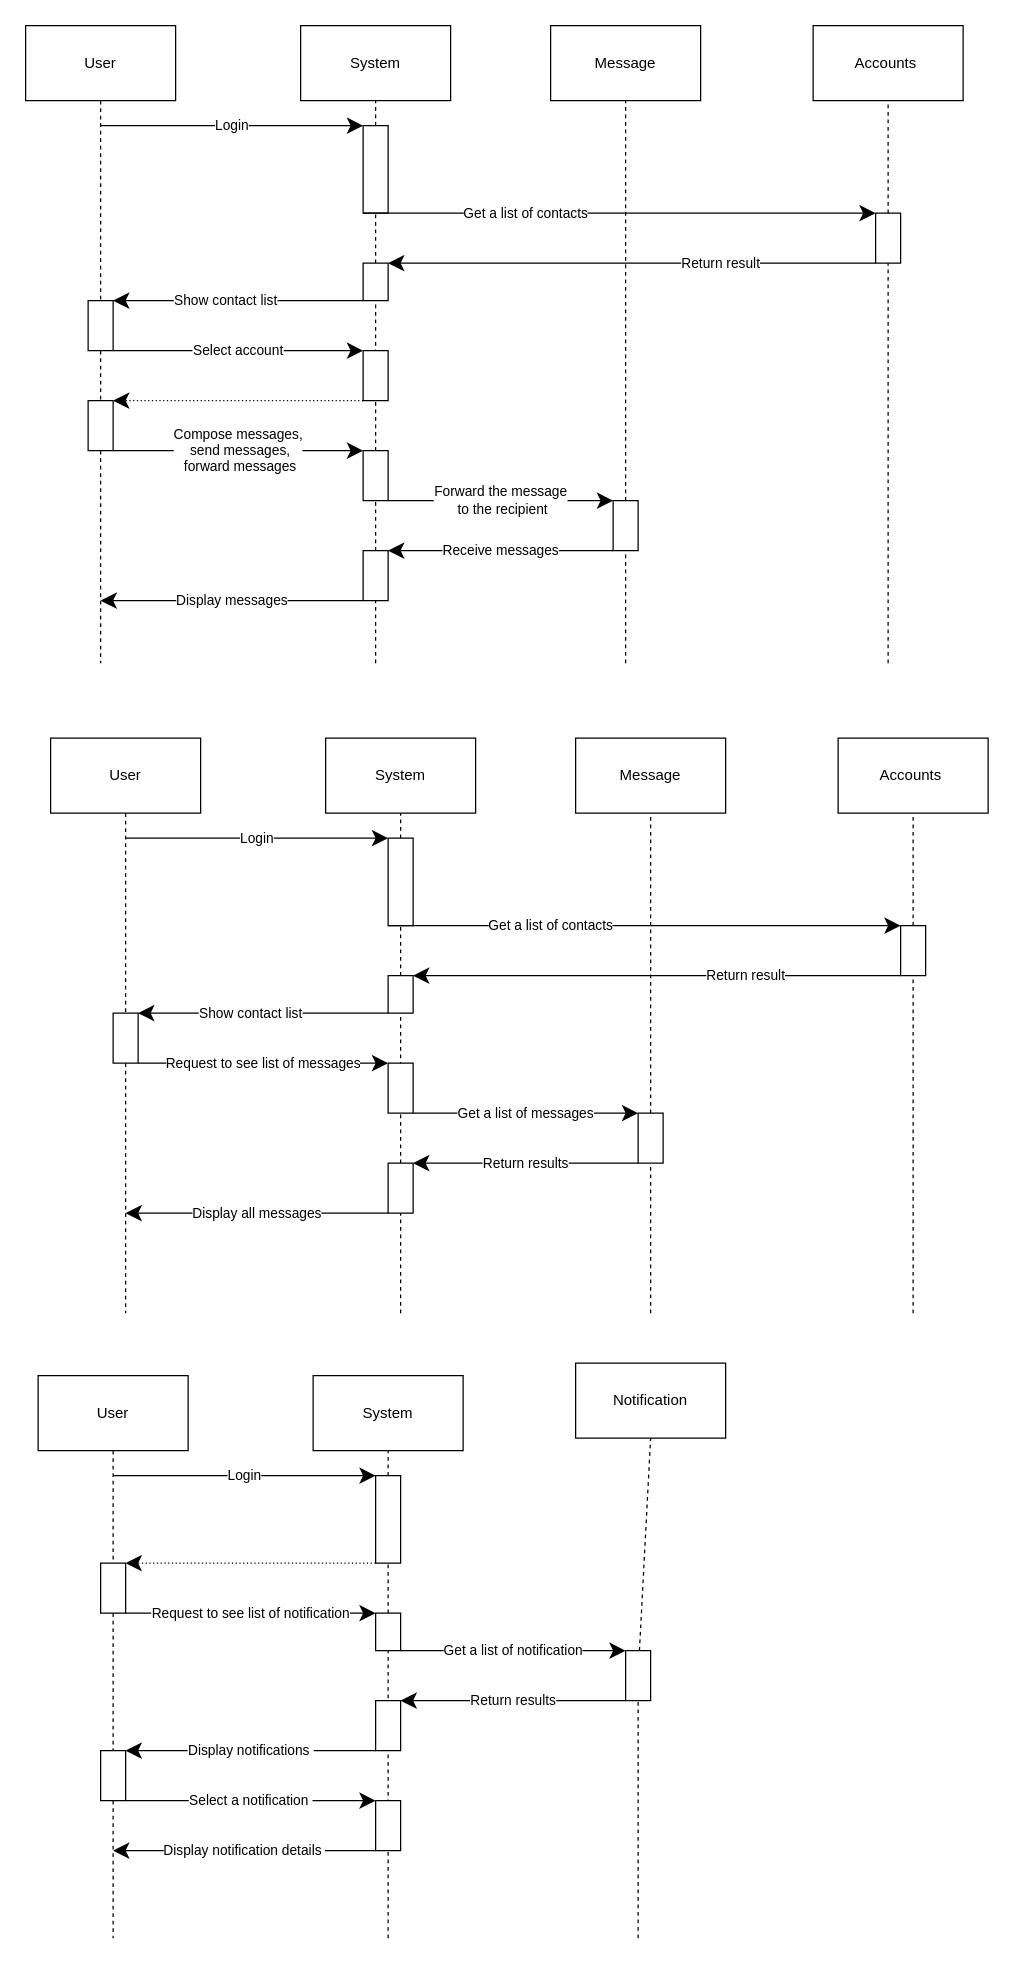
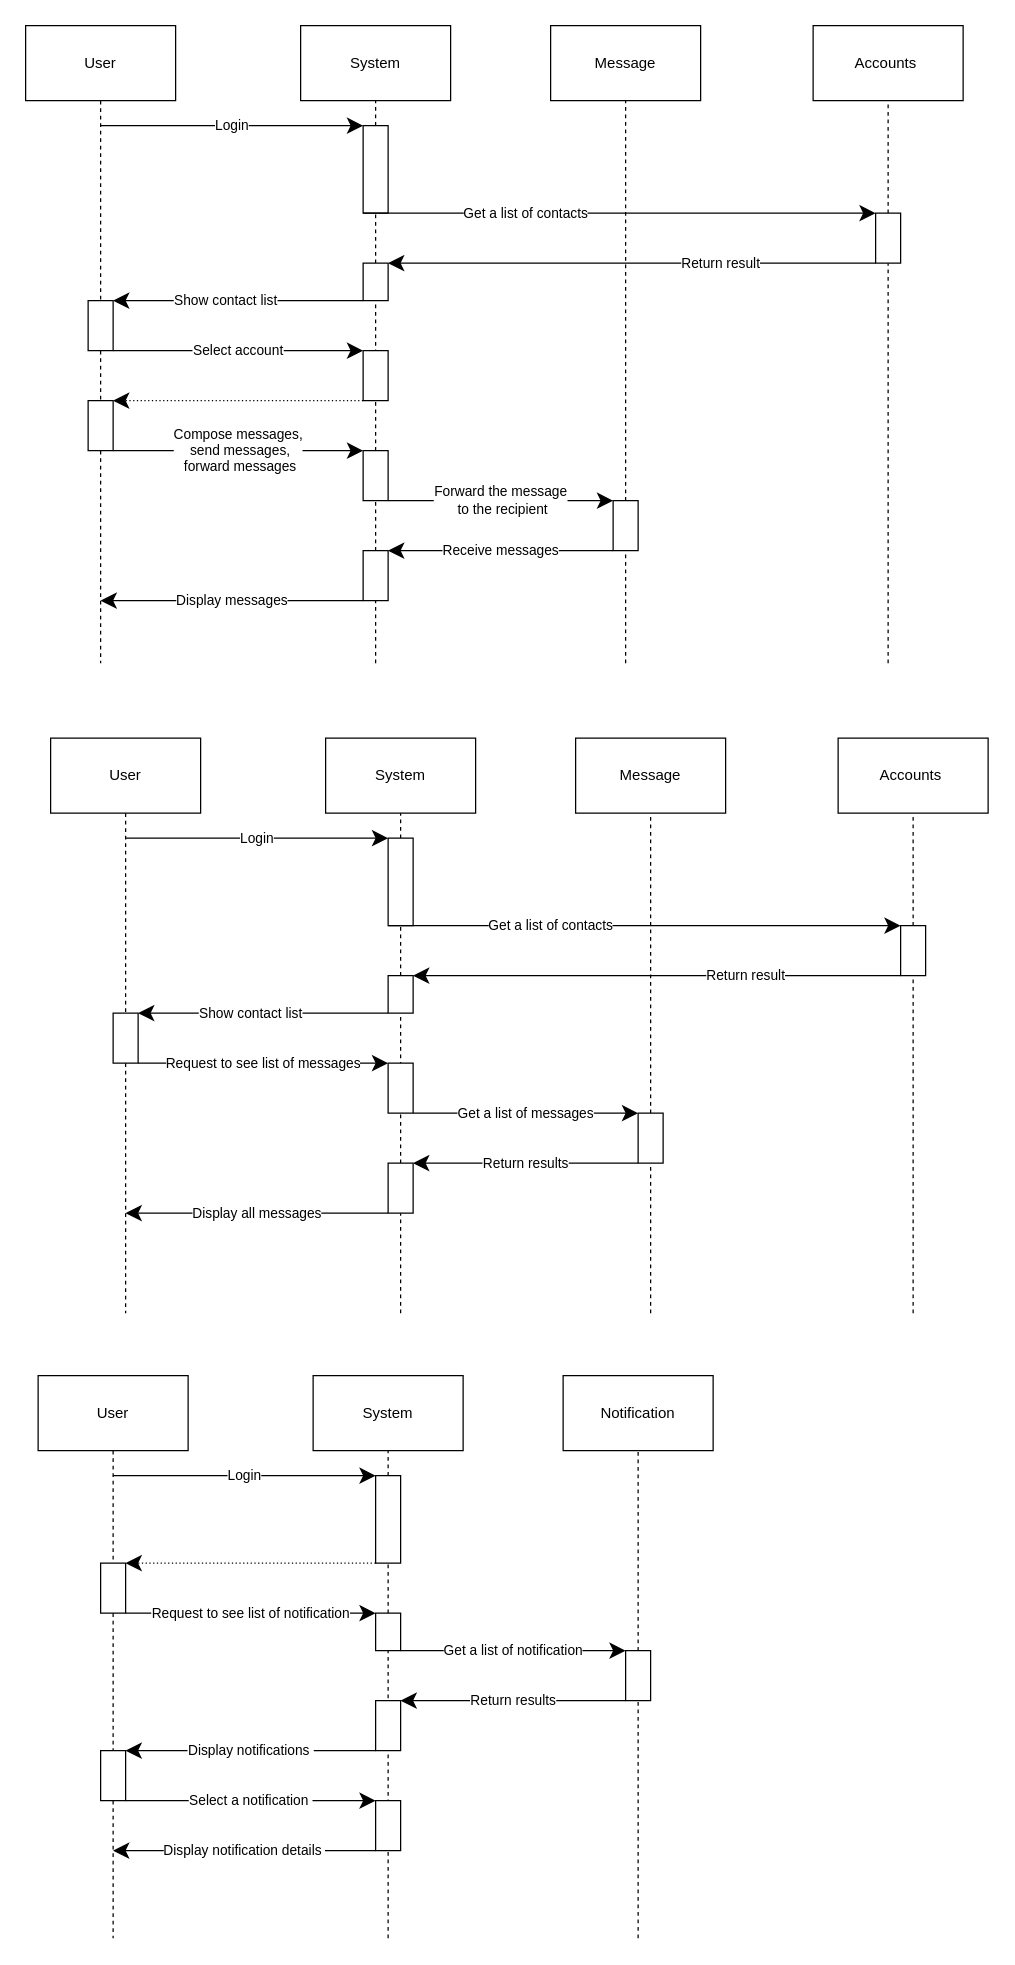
(651, 1401) -> (638, 1413)
